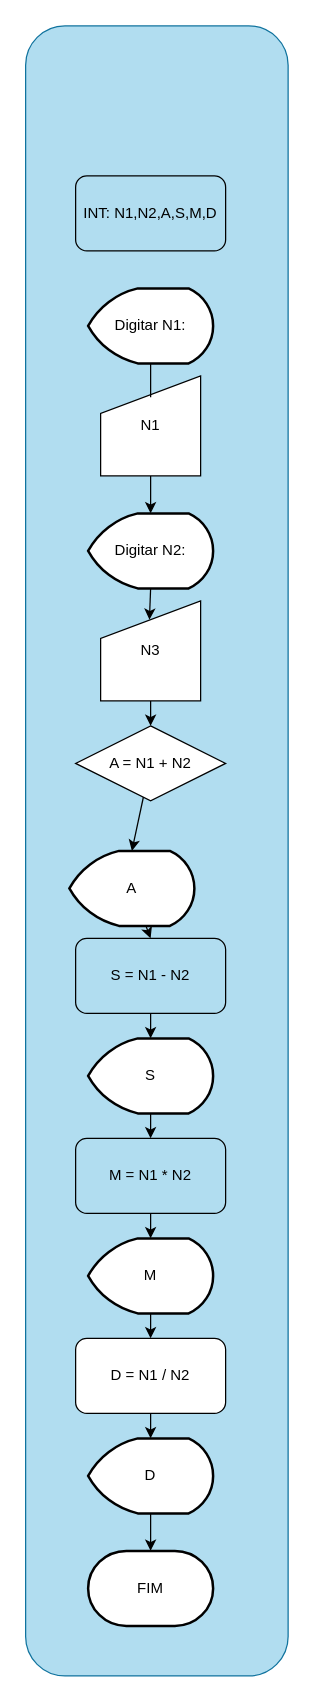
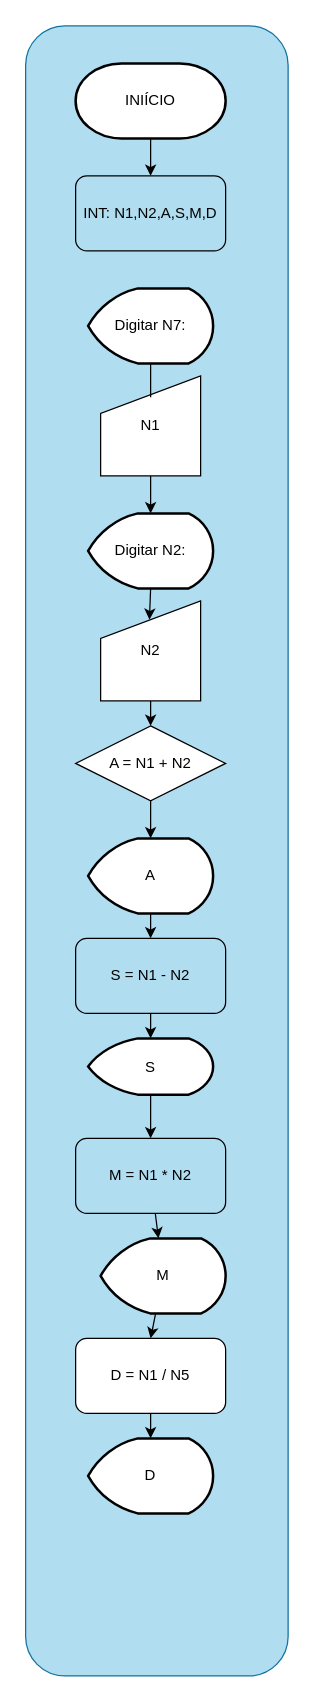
none -> (151, 101)
none -> (151, 152)
(151, 326) -> (151, 326)
(151, 651) -> (151, 651)
(132, 888) -> (151, 876)
(151, 1076) -> (151, 1066)
(151, 1276) -> (163, 1276)
(151, 1376) -> (151, 1376)
(151, 1527) -> none
(151, 1588) -> none
